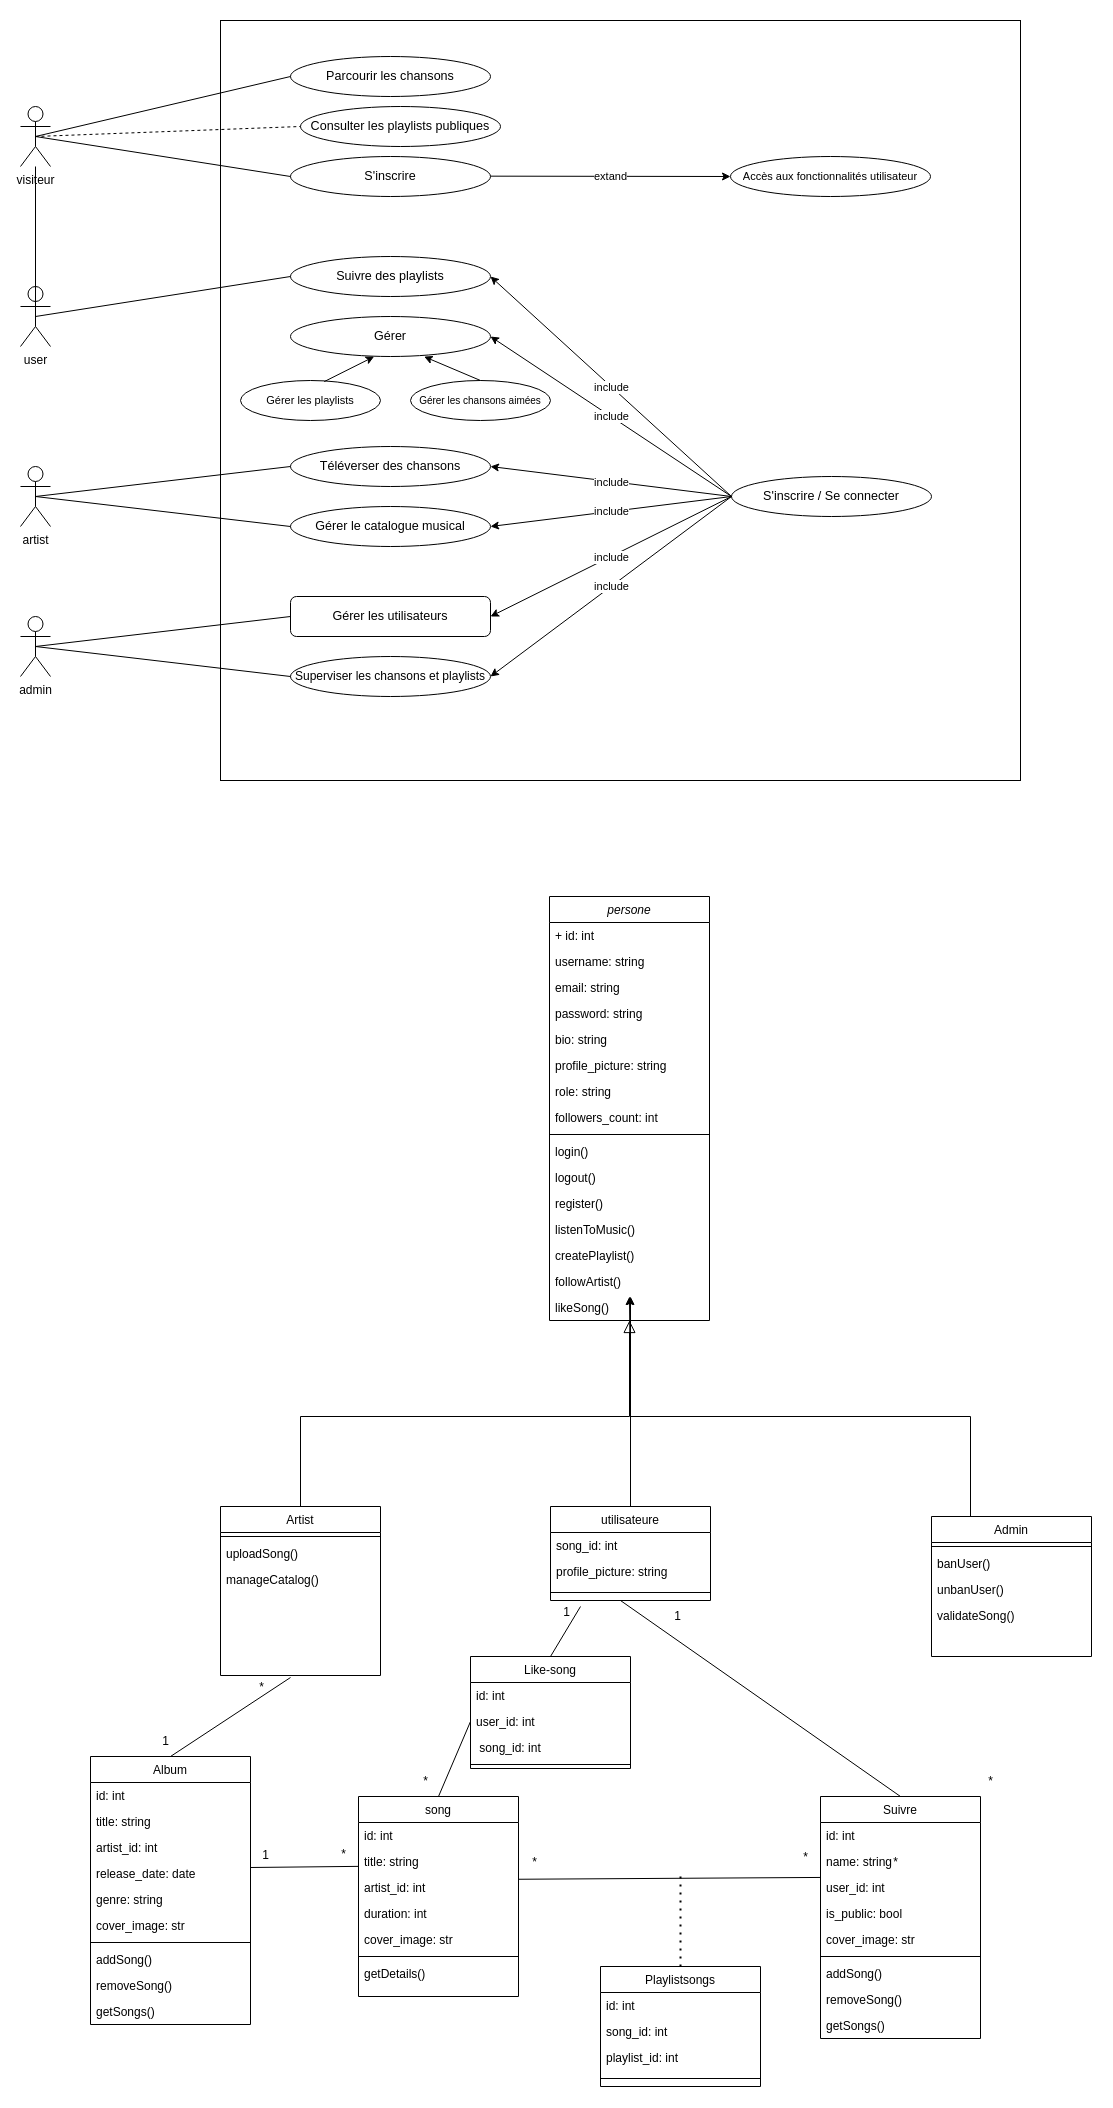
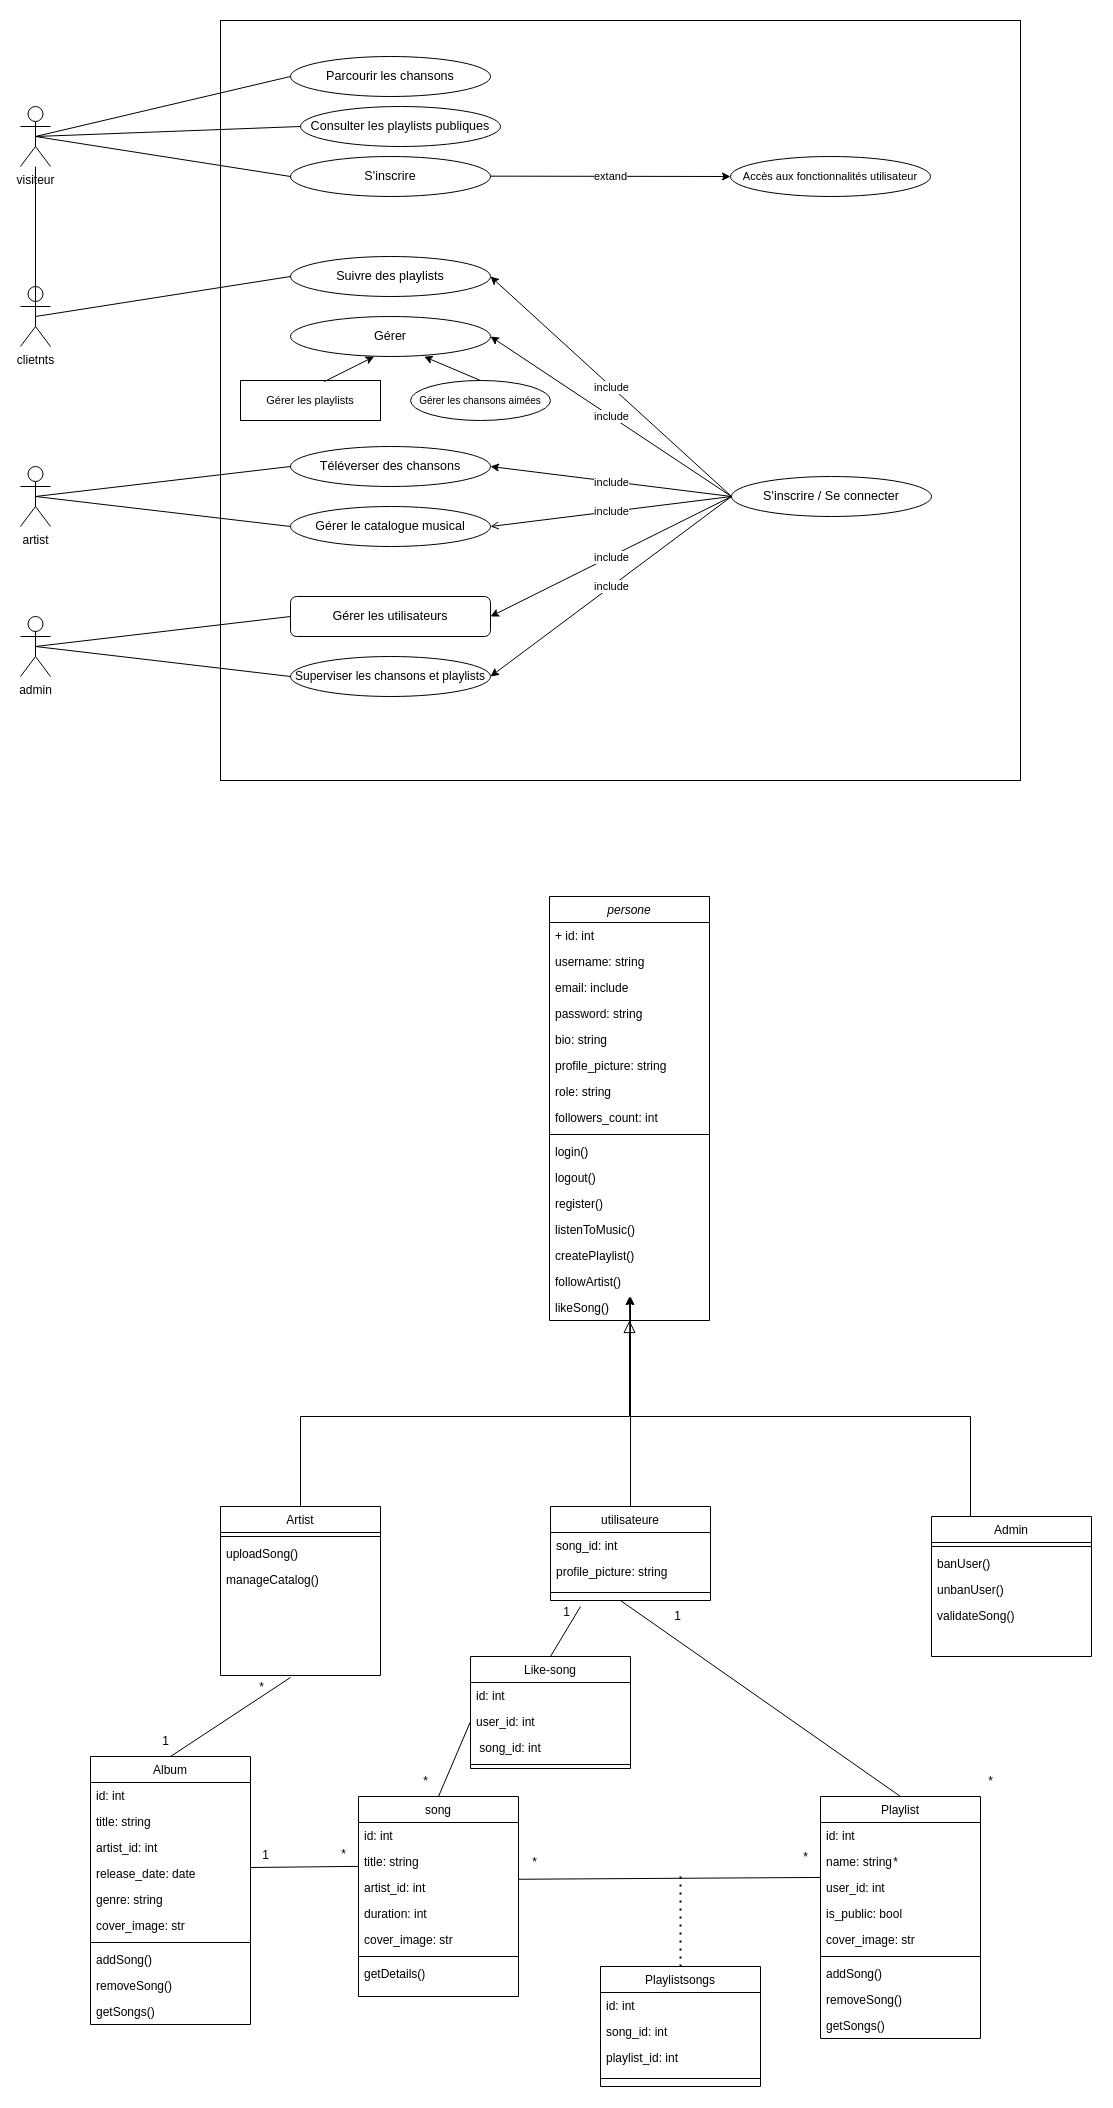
(173, 131) -> (173, 131)
(36, 361) -> (36, 361)
(311, 401) -> (311, 401)
(499, 525) -> (497, 526)
(591, 988) -> (593, 988)
(900, 1810) -> (900, 1810)
